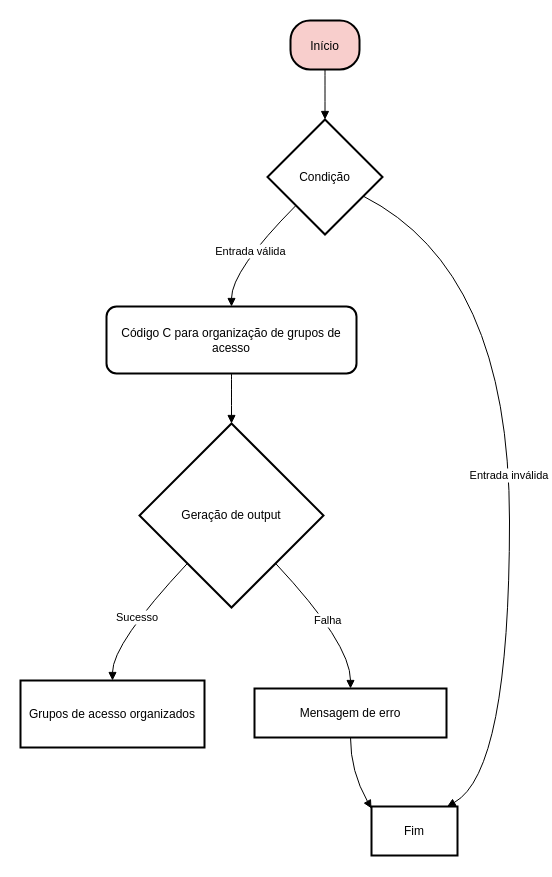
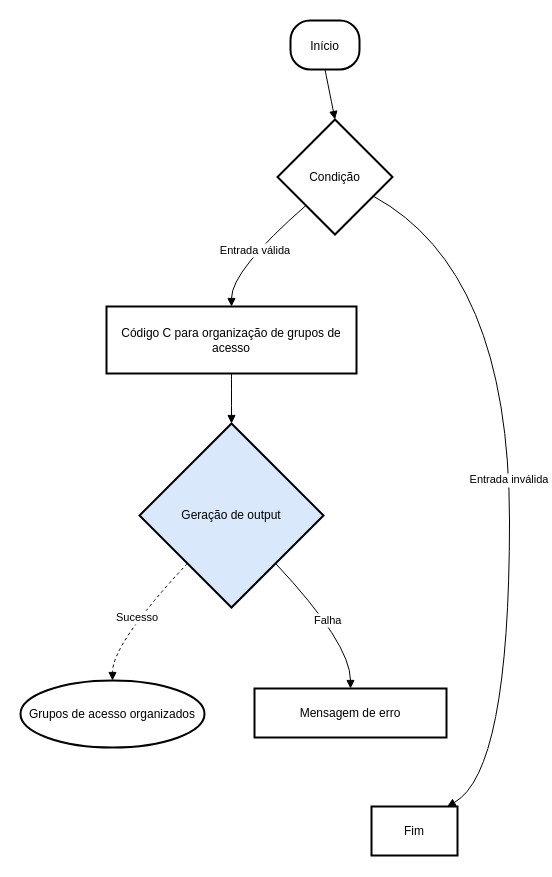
(325, 45) -> (325, 45)
(325, 177) -> (335, 177)
(232, 340) -> (232, 340)
(232, 516) -> (232, 516)
(166, 587) -> (166, 587)
(113, 714) -> (113, 714)
(355, 770) -> none
